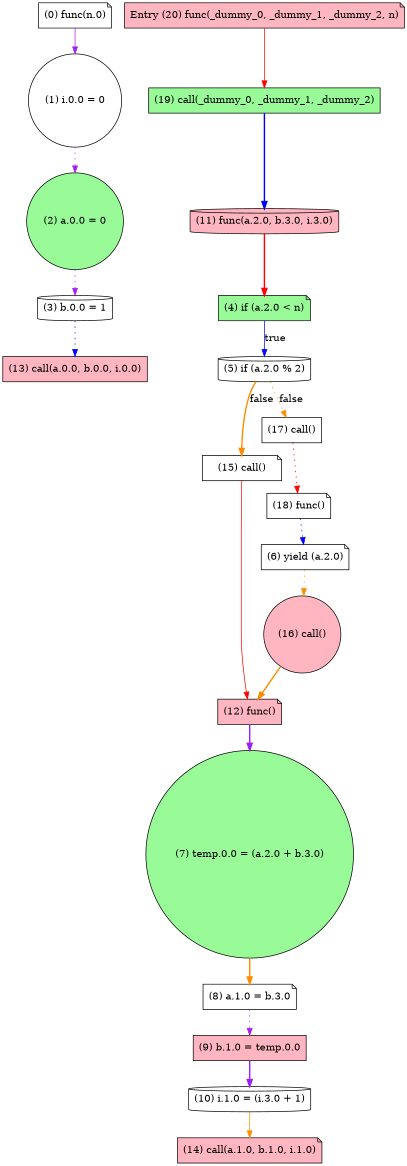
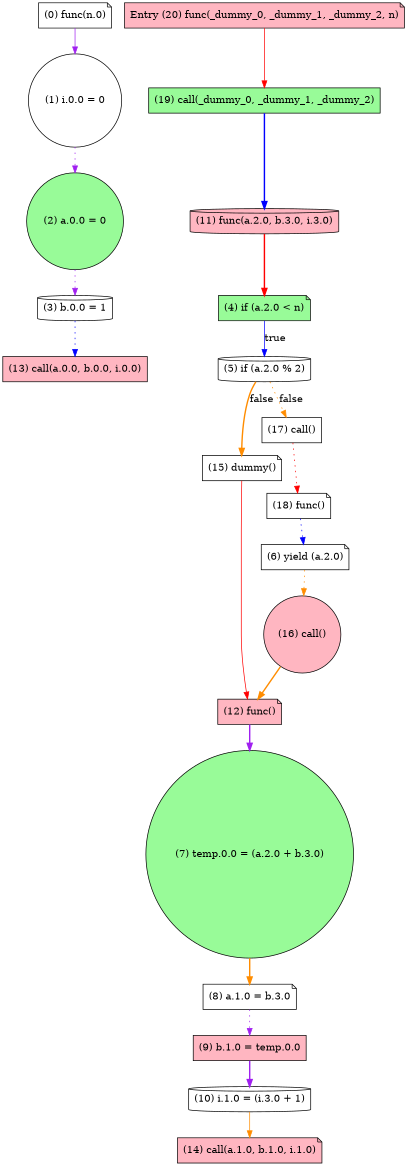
(242, 468) -> (242, 468)
